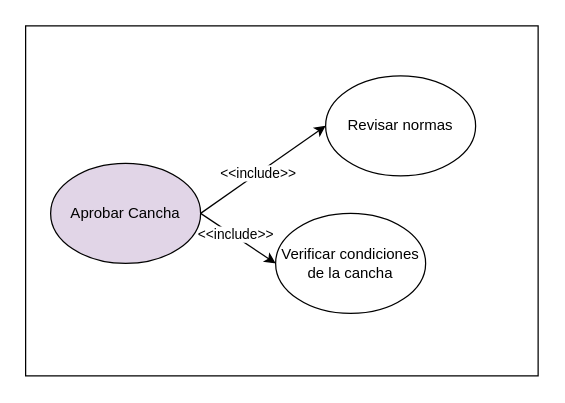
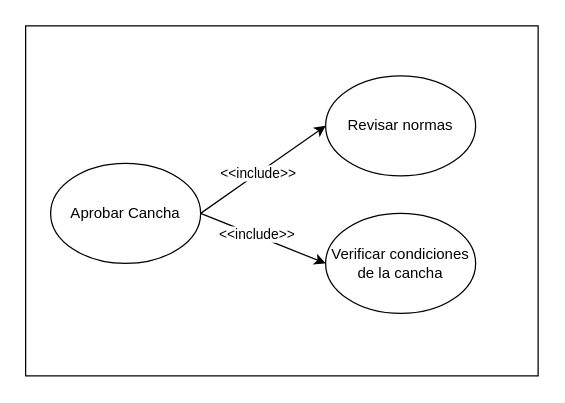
(126, 213) -> (126, 213)
(351, 263) -> (401, 263)
